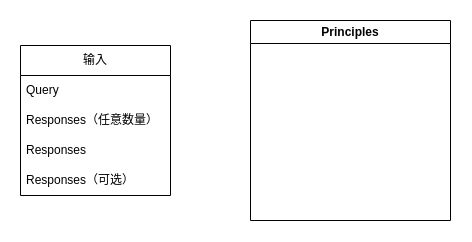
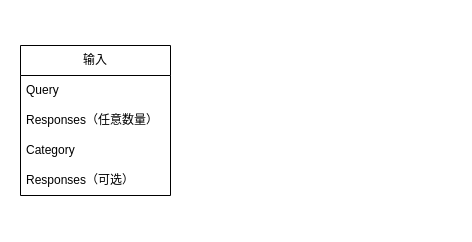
(351, 121) -> none
(57, 151) -> (53, 151)
